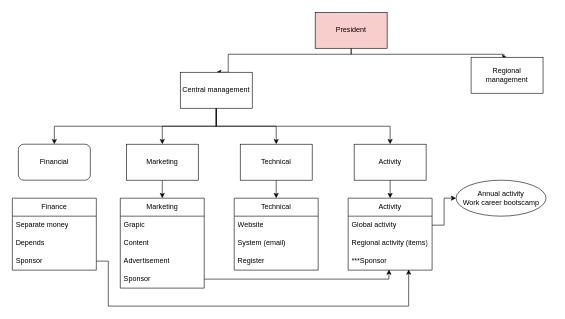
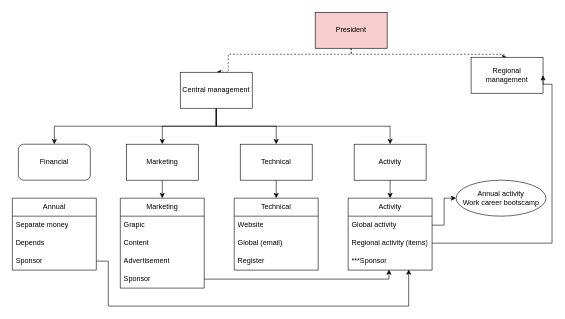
(279, 54) -> (279, 54)
(429, 54) -> (429, 54)
none -> (546, 84)
(54, 207) -> (54, 207)
(263, 243) -> (261, 243)
